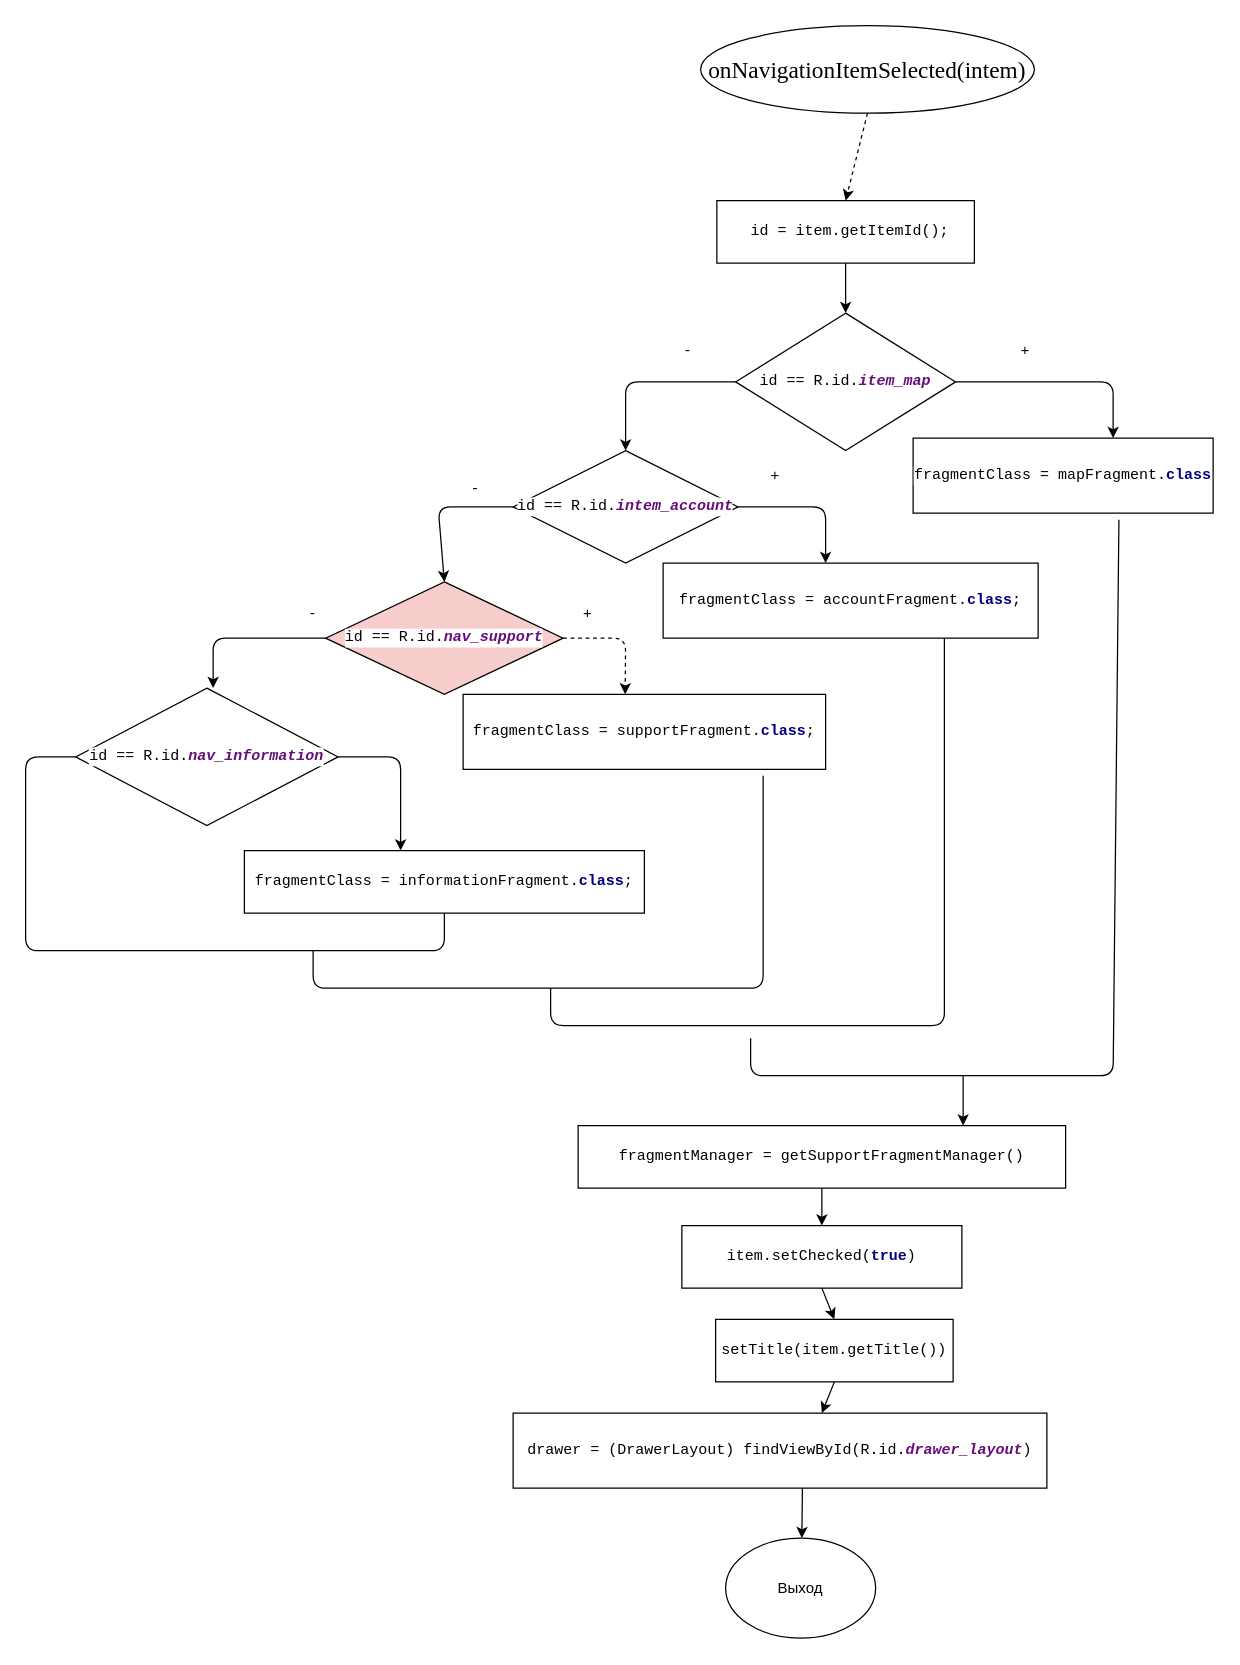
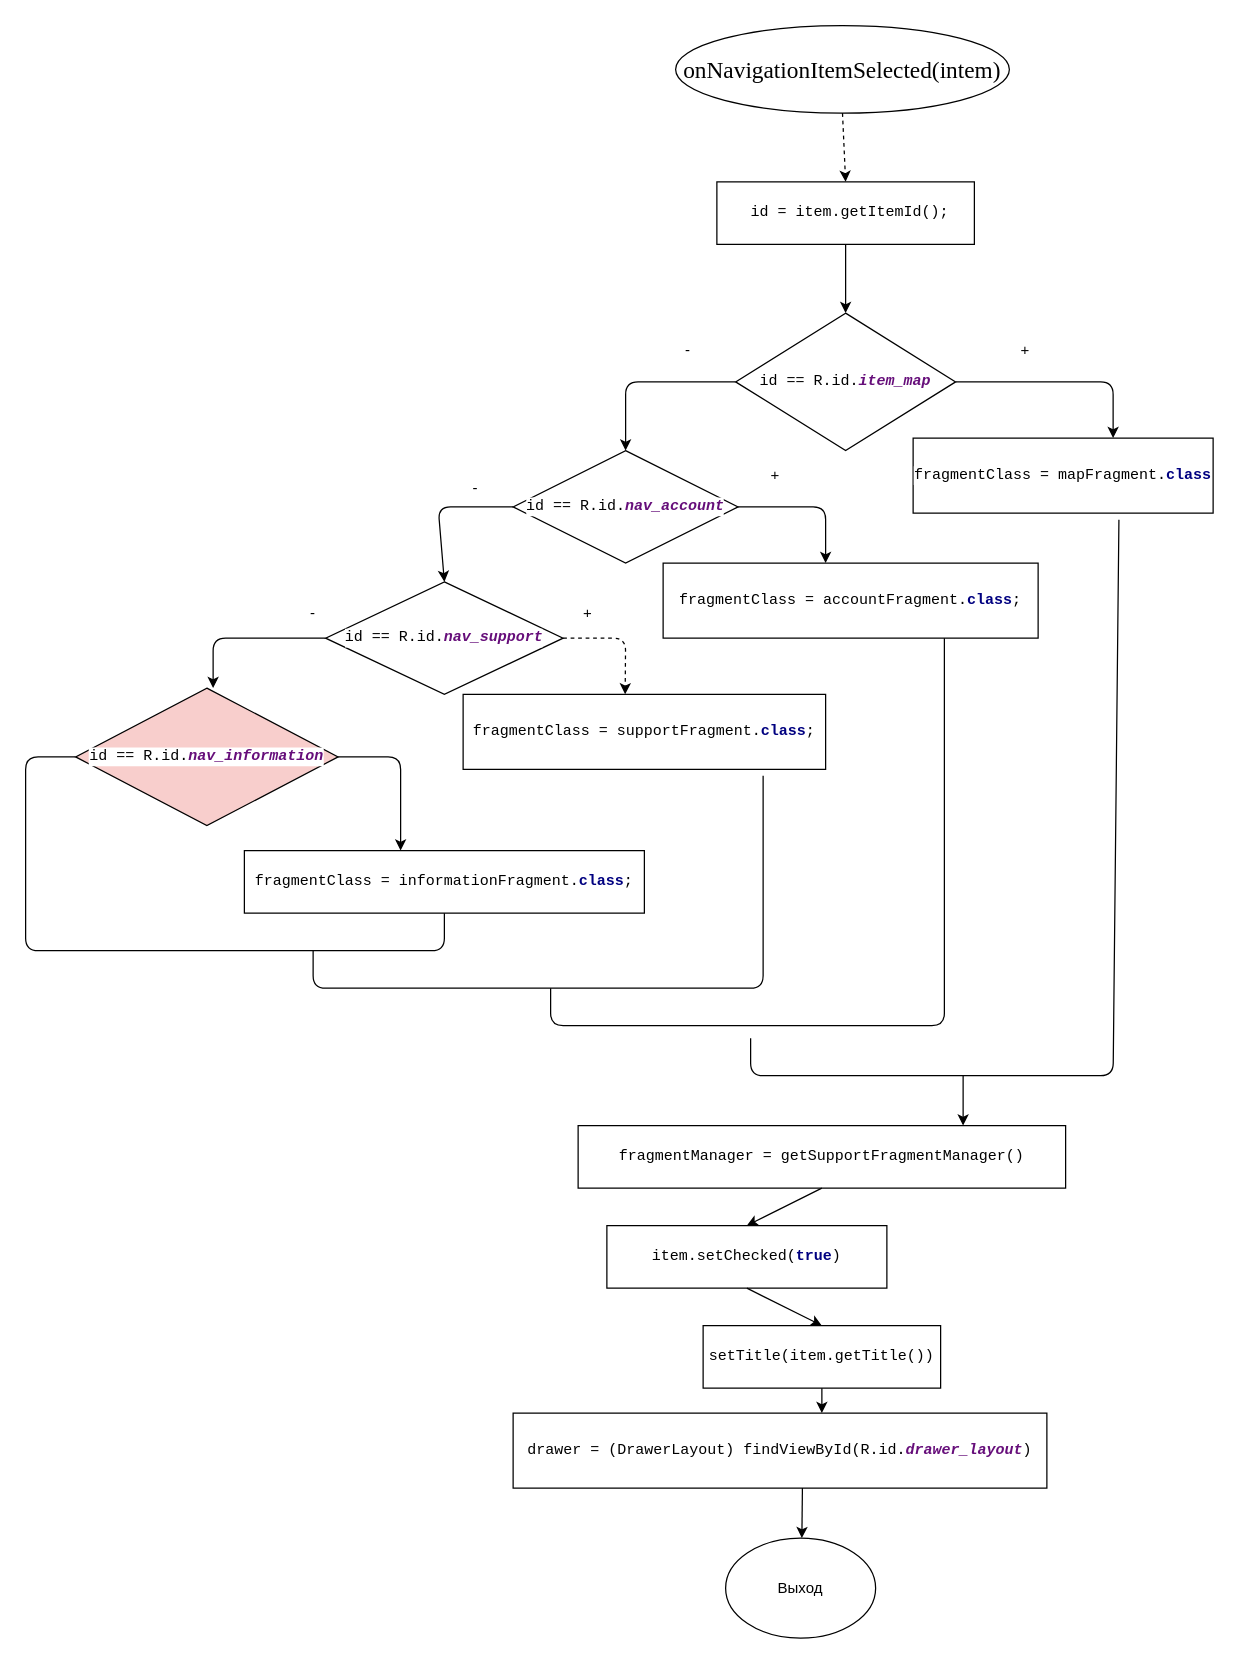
(868, 69) -> (843, 69)
(846, 232) -> (846, 213)
(626, 507) -> (626, 507)
(444, 638) -> (444, 638)
(207, 757) -> (207, 757)
(822, 1257) -> (747, 1257)
(834, 1351) -> (822, 1357)
